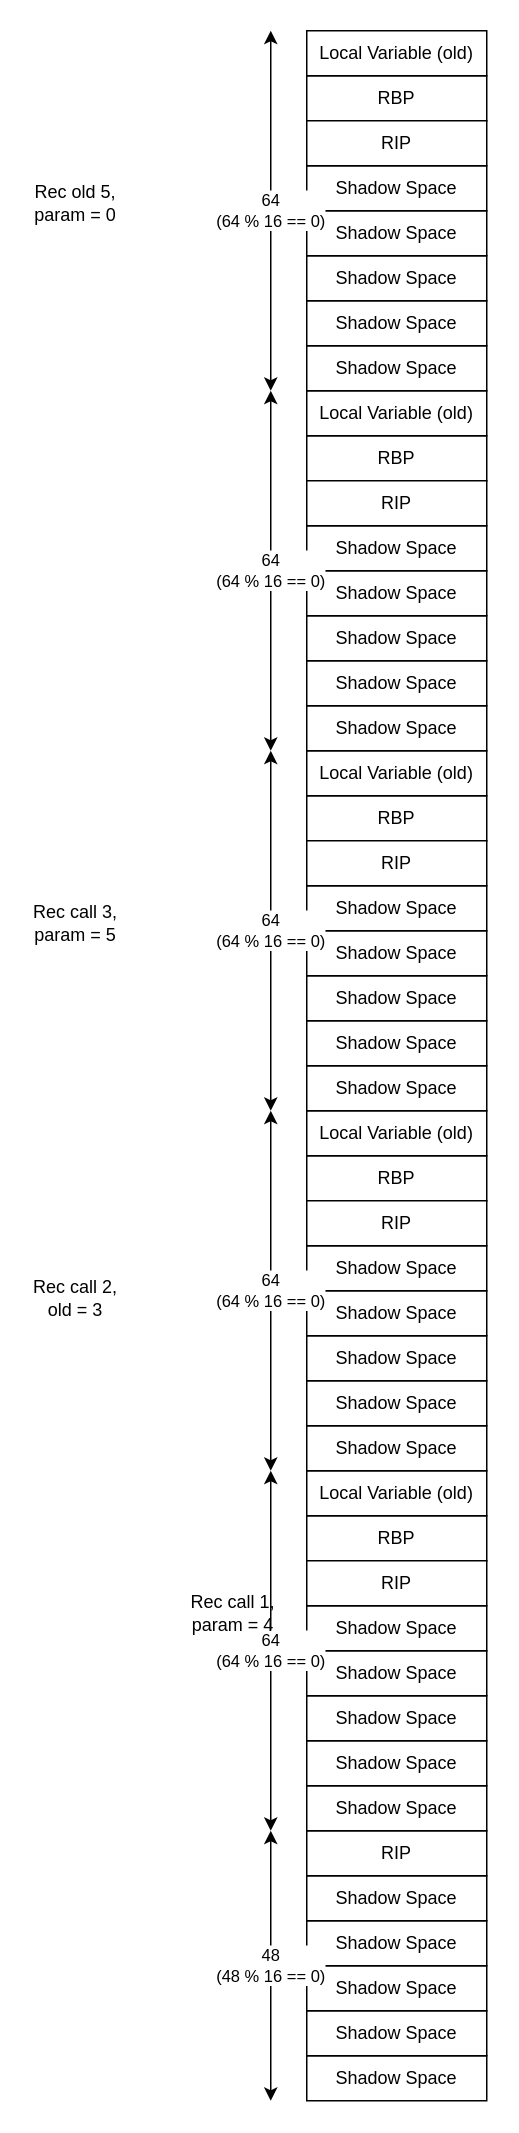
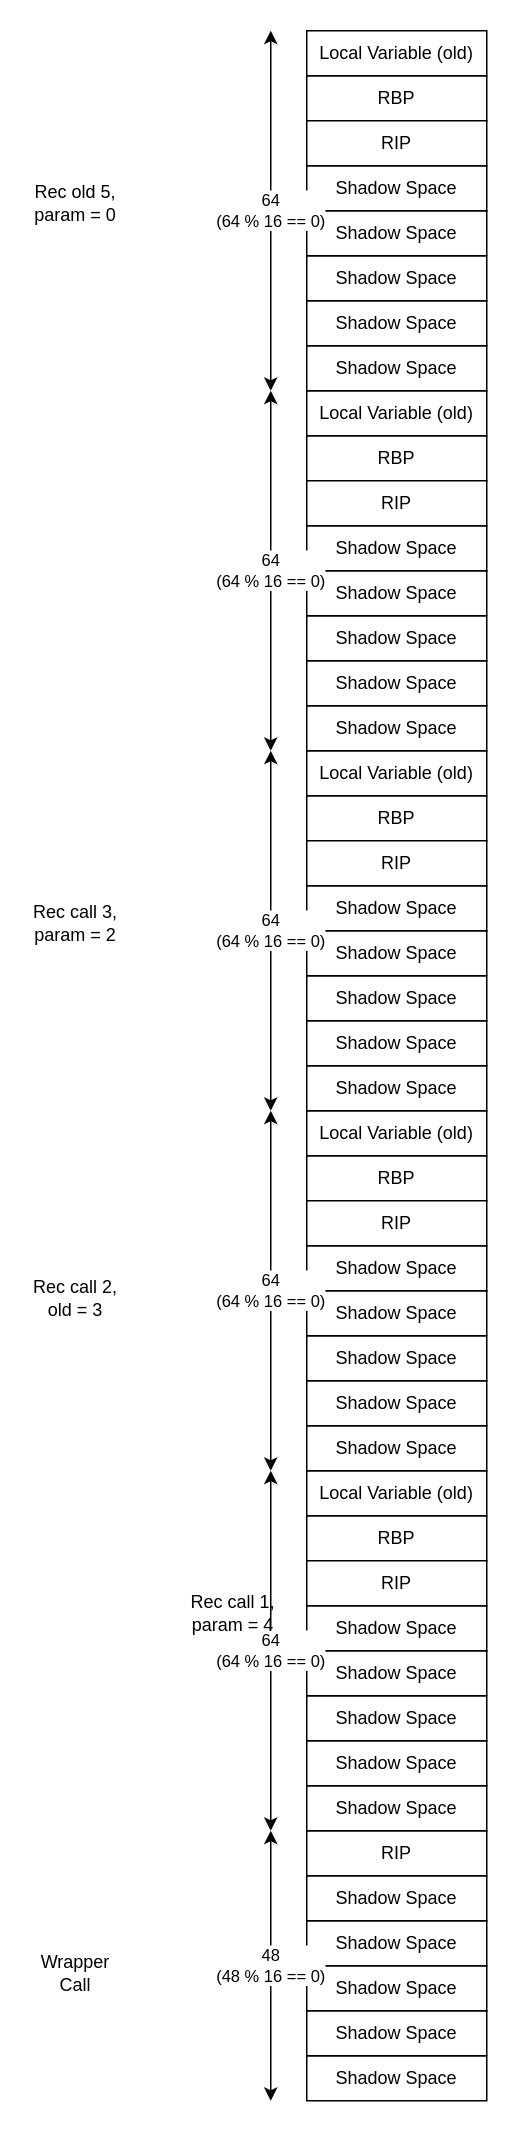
(76, 923) -> (76, 923)
none -> (76, 1973)
